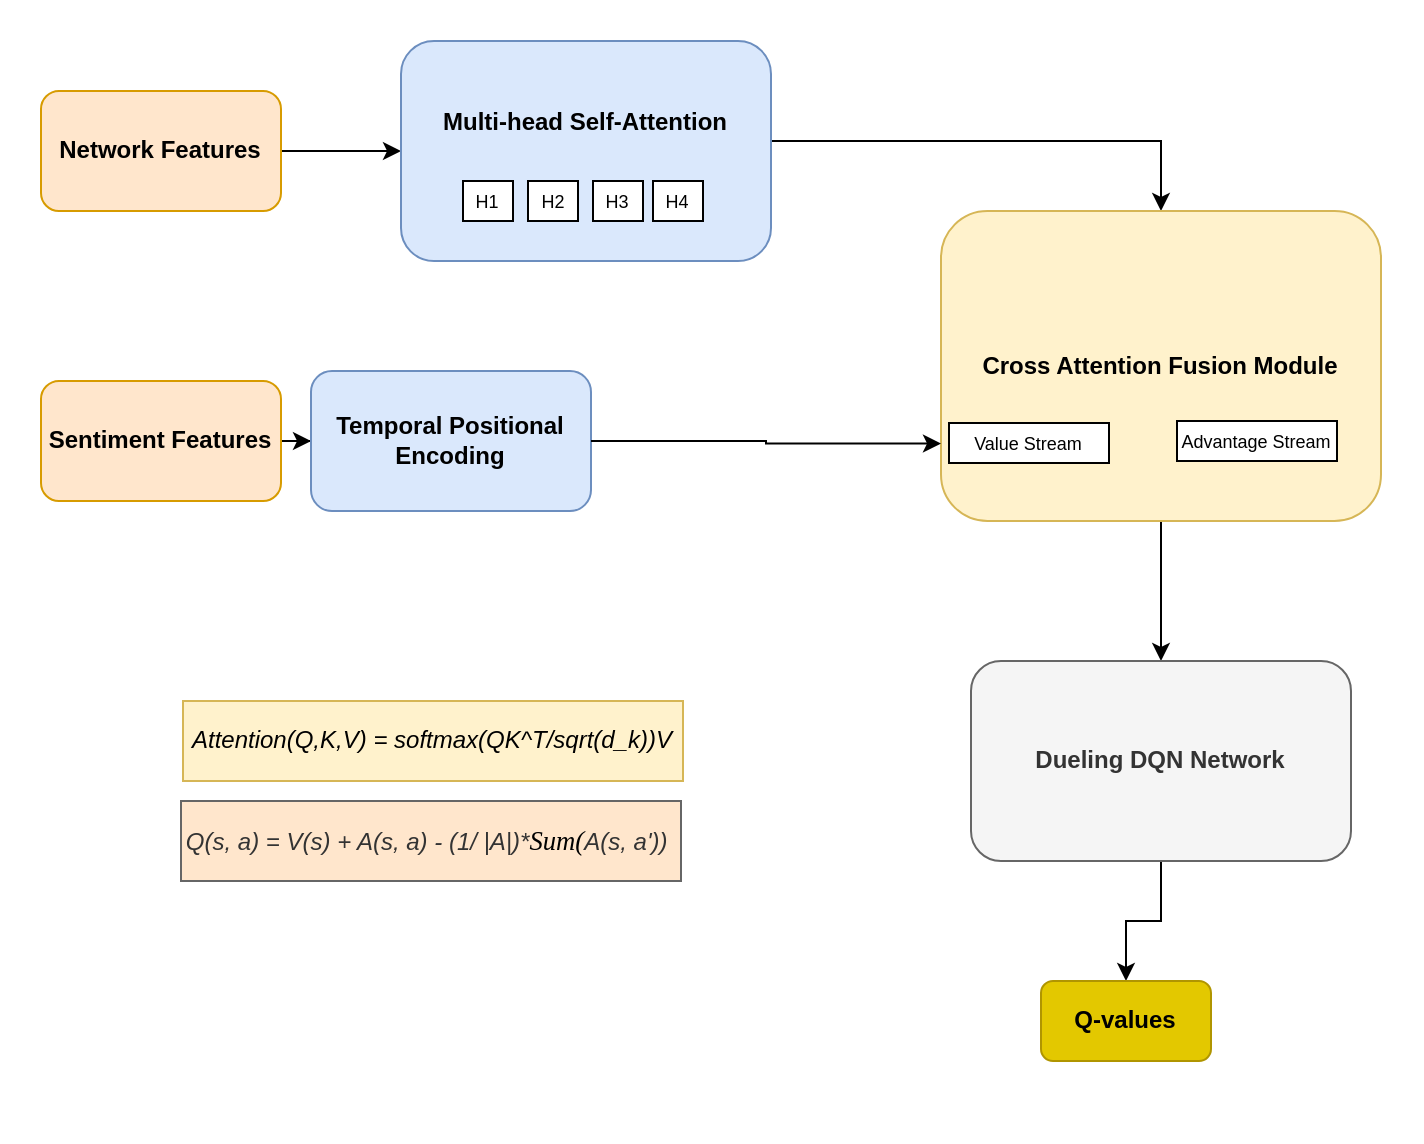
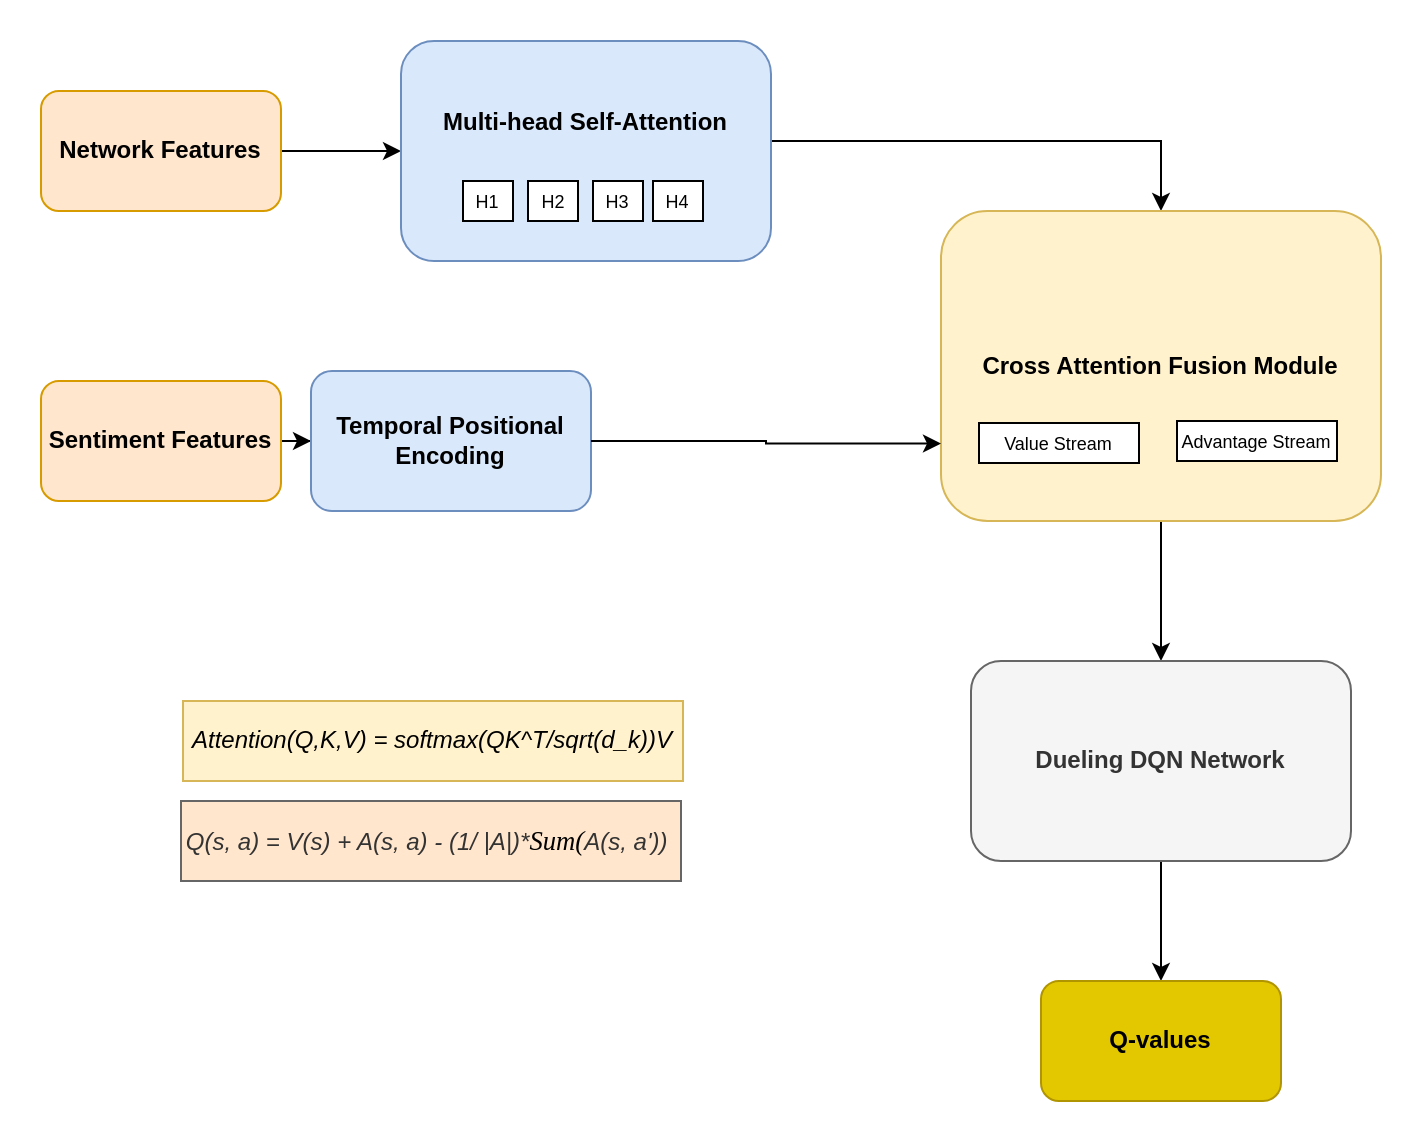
(1029, 443) -> (1059, 443)
(1126, 1021) -> (1161, 1041)
